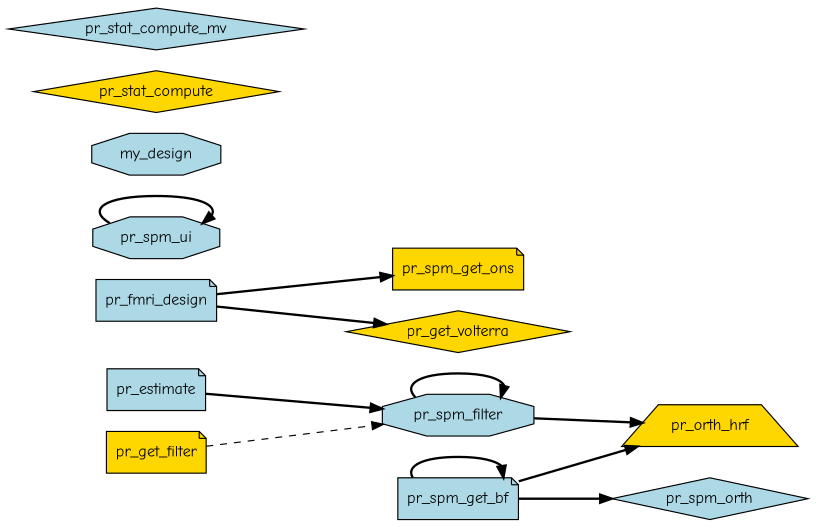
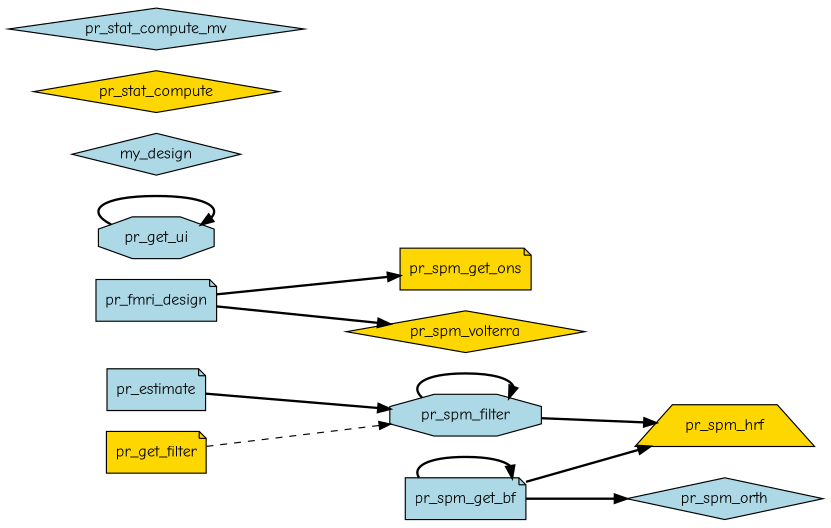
(156, 154) -> (156, 154)
(156, 238) -> (156, 238)
(458, 332) -> (466, 332)
(710, 426) -> (725, 426)
